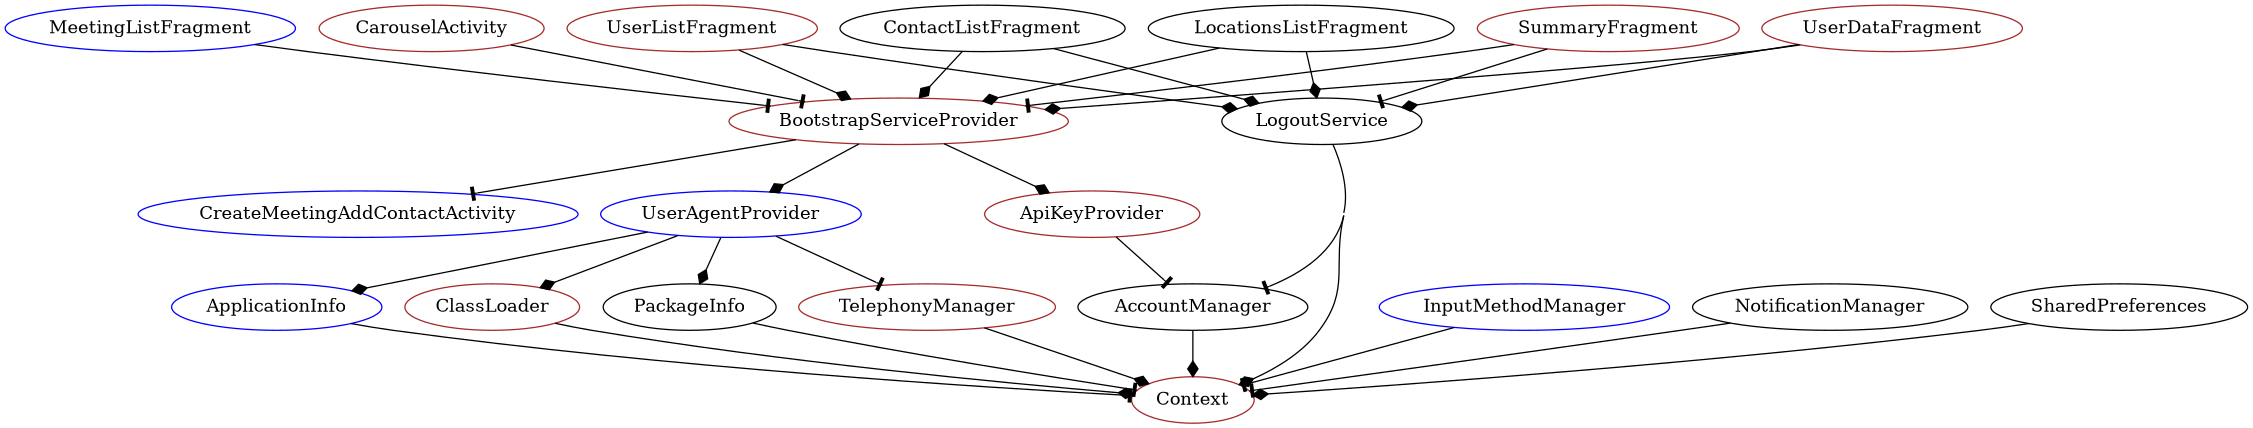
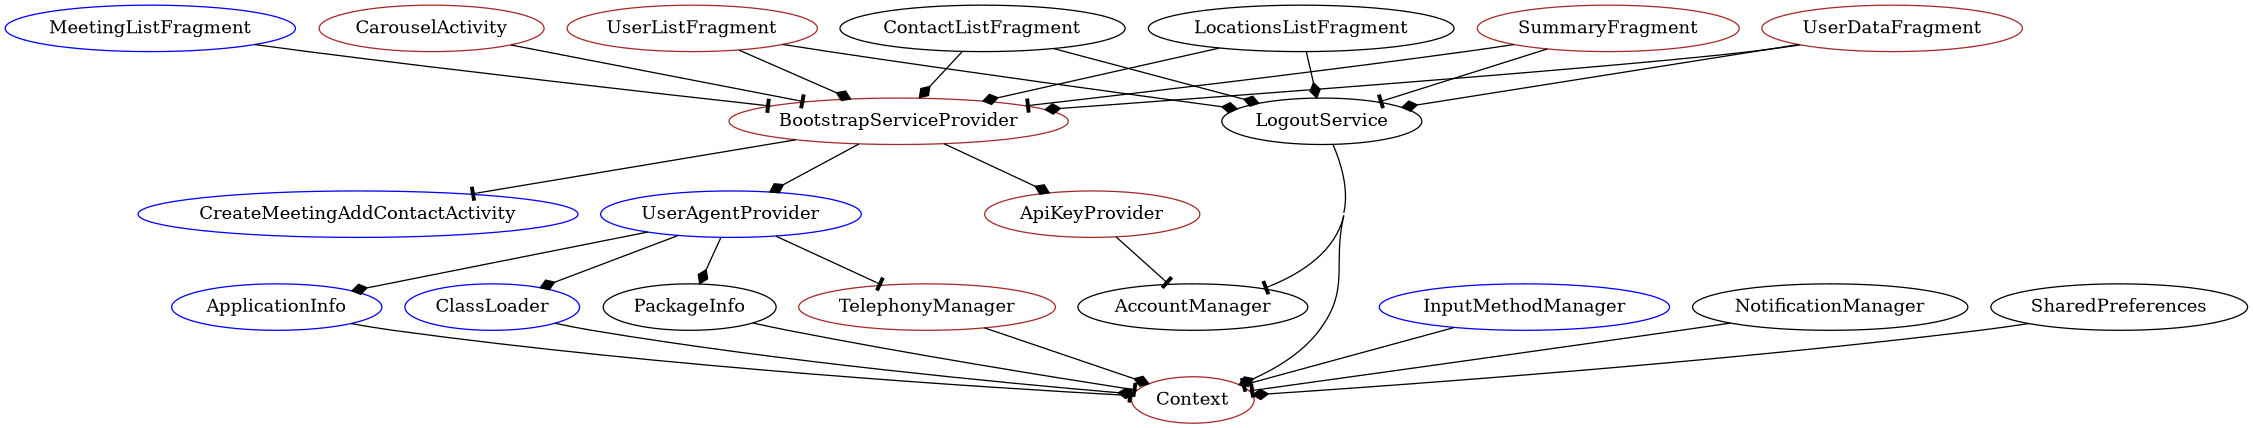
(492, 307) -> (492, 307)
(1193, 346) -> none
